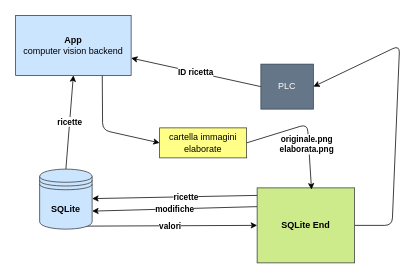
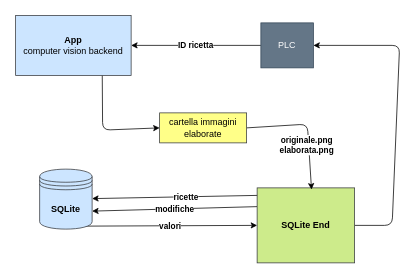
(287, 87) -> (287, 45)
(69, 124) -> none
(203, 143) -> (203, 128)
